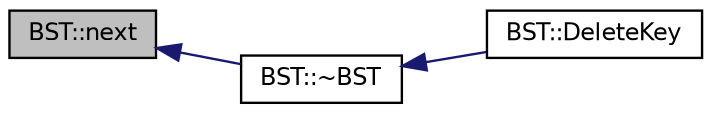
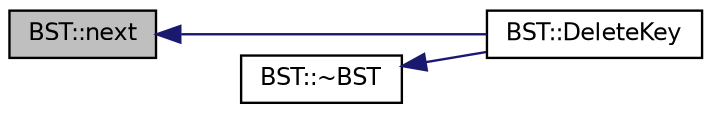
(211, 58) -> (334, 34)
